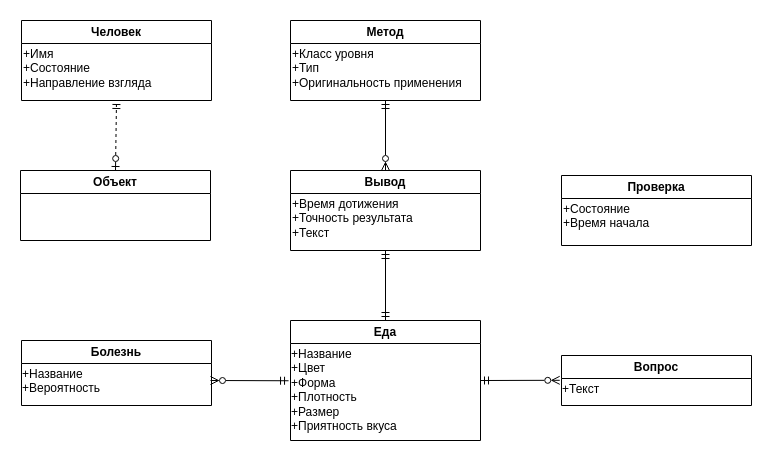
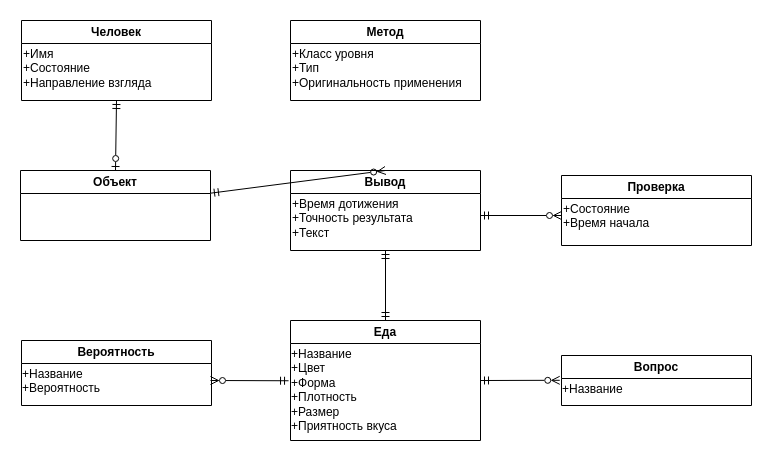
(116, 128) -> (116, 128)
(386, 129) -> (291, 183)
none -> (514, 216)
(117, 353) -> (117, 353)
(583, 390) -> (593, 390)
